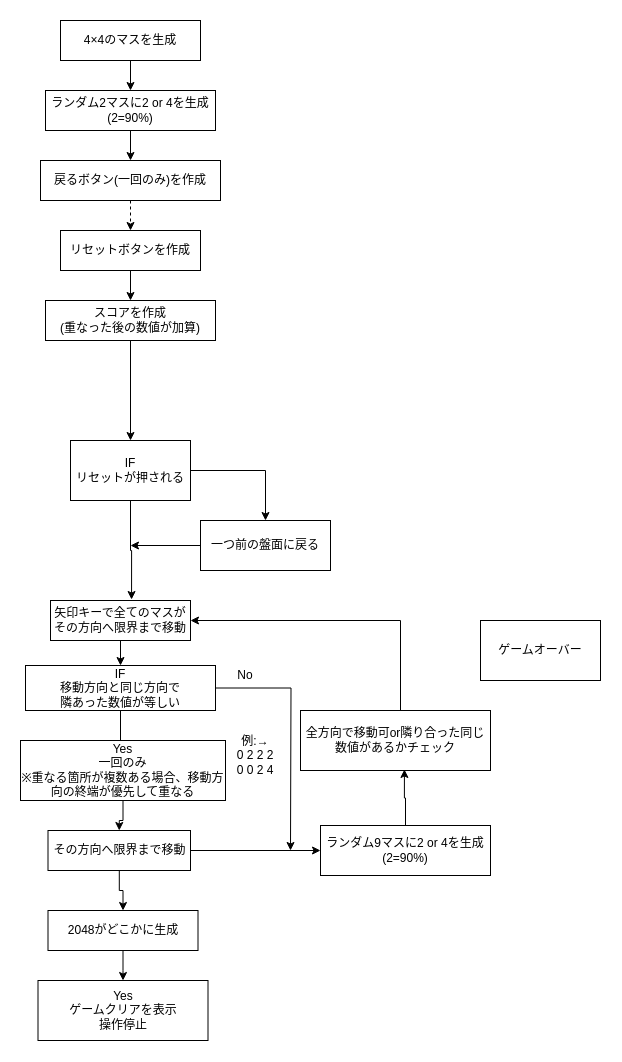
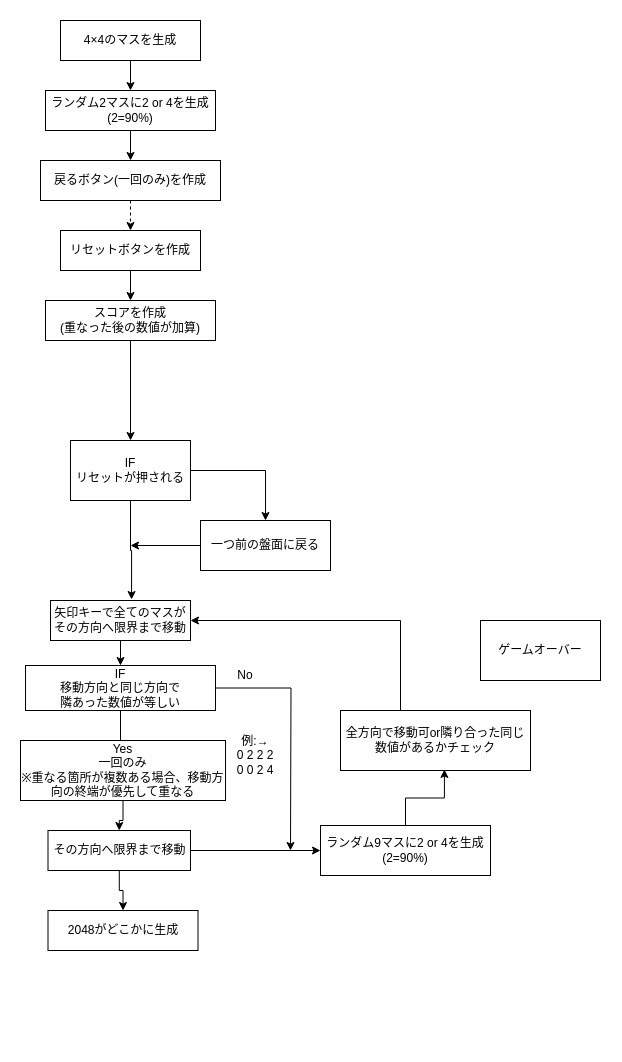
(396, 741) -> (436, 741)
(123, 962) -> none
(123, 1011) -> none
